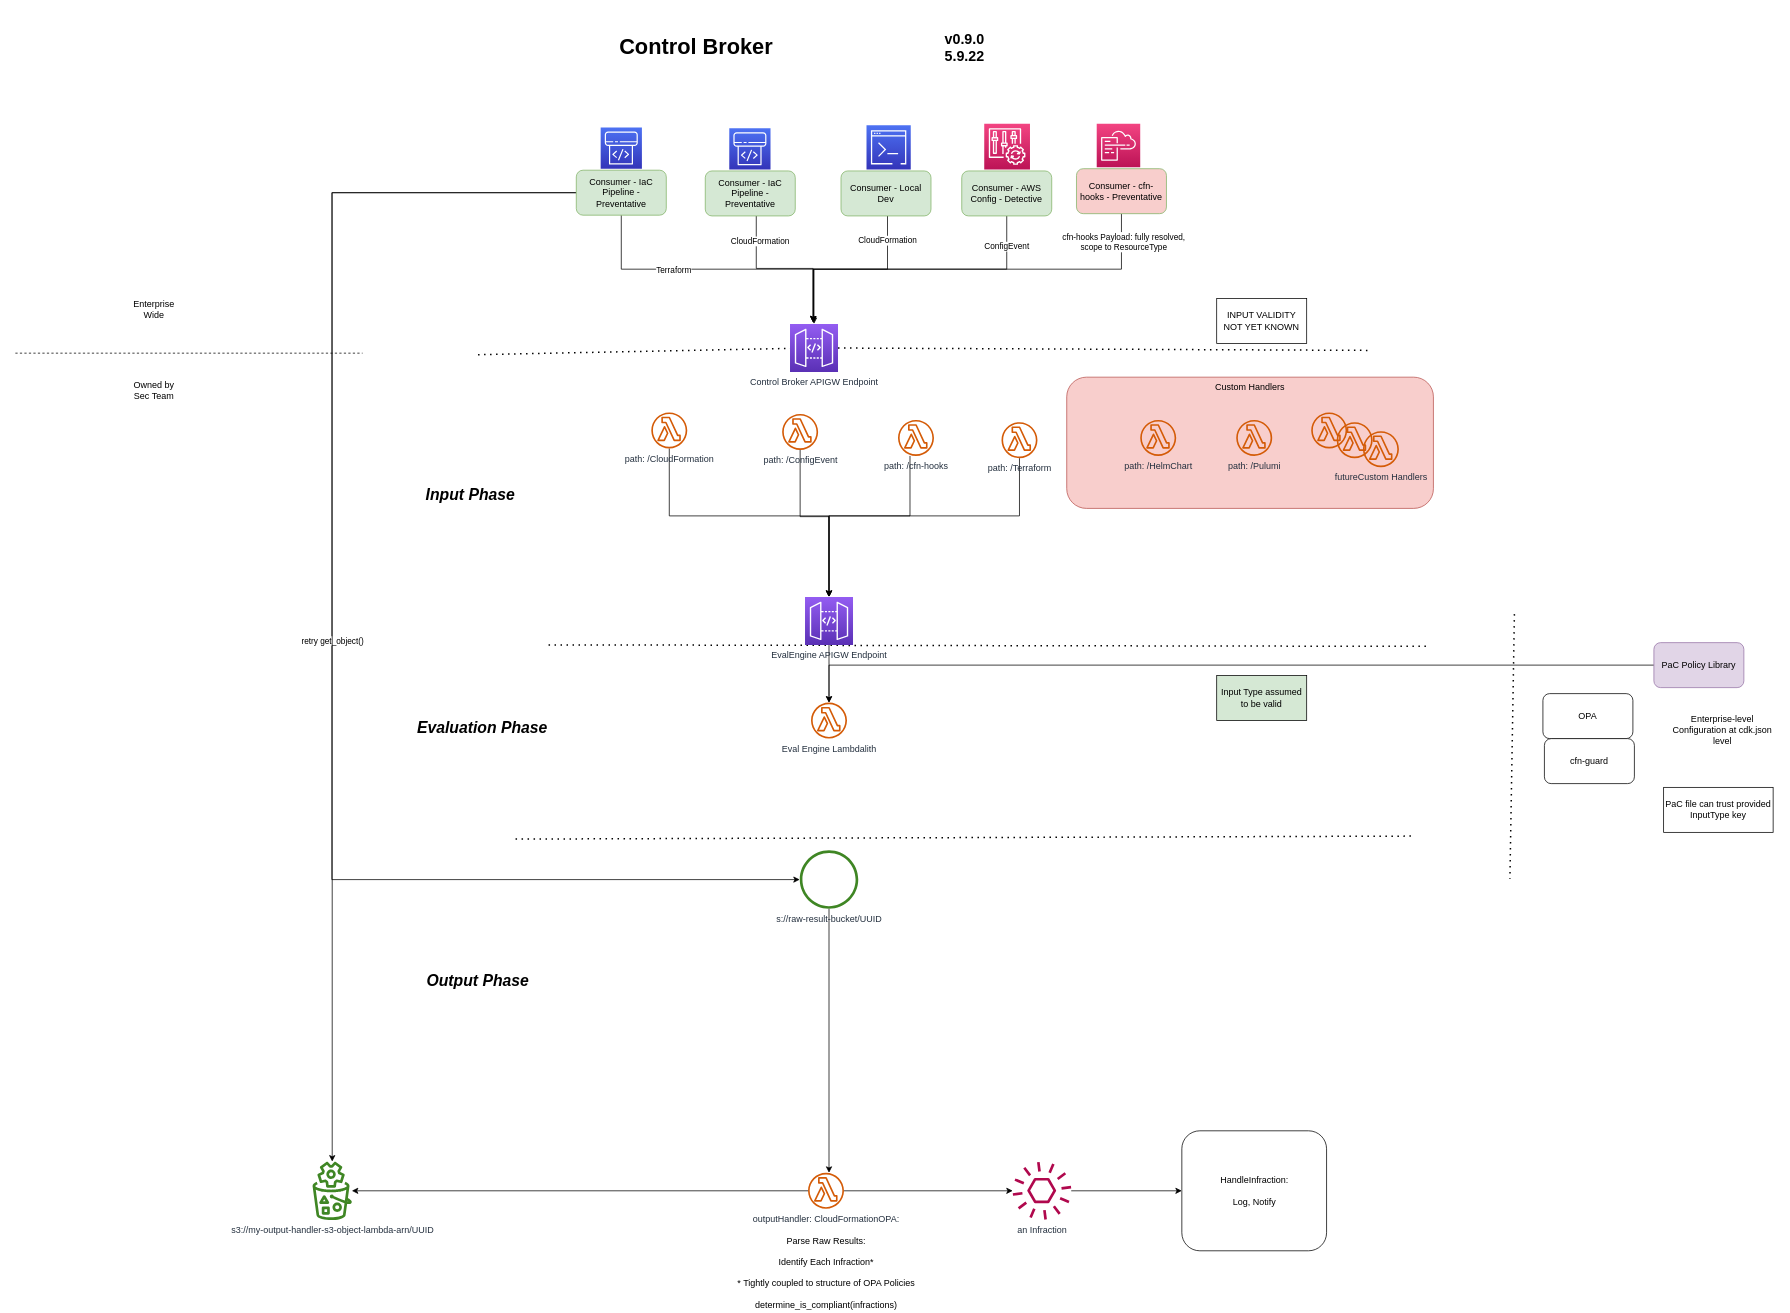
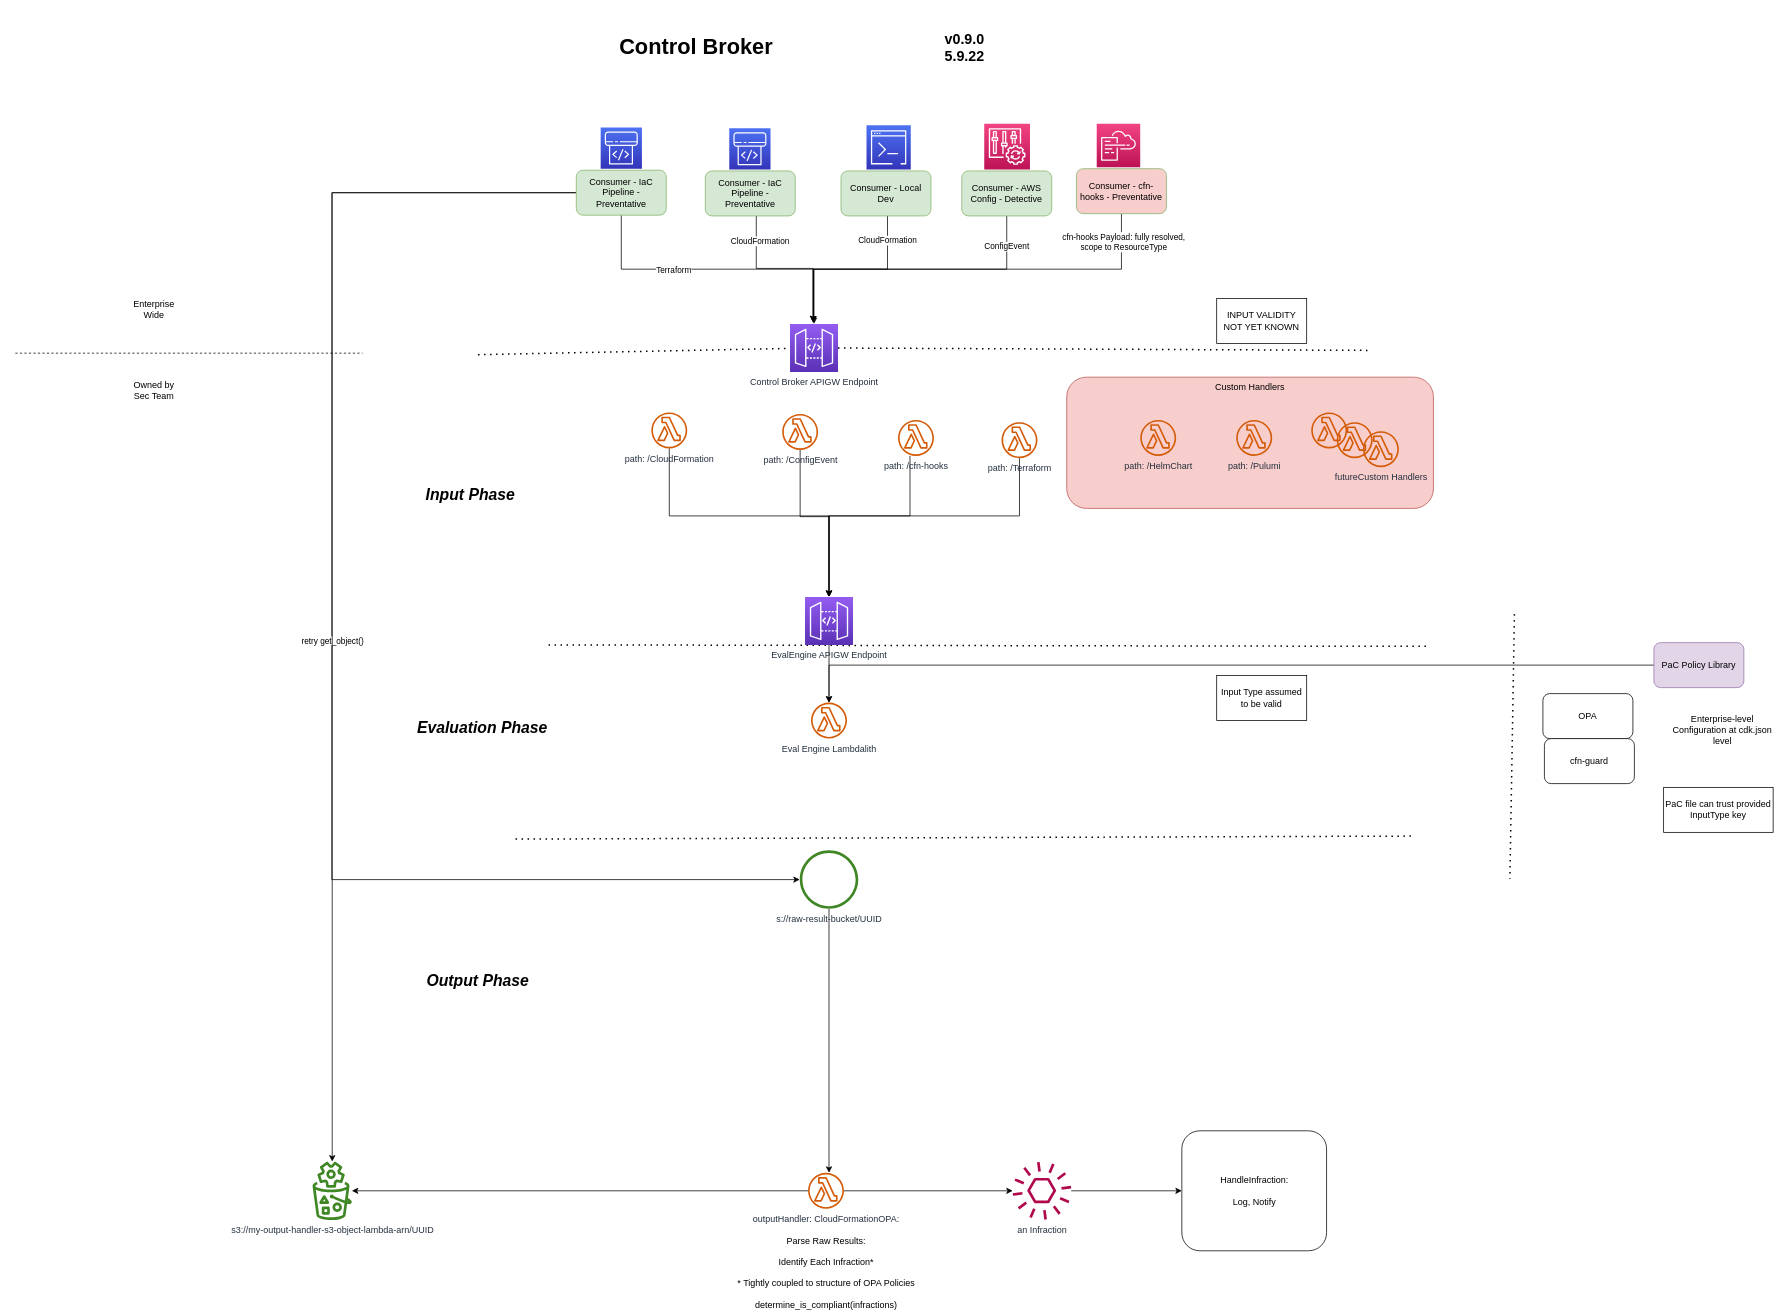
(1262, 698) -> (1262, 698)
